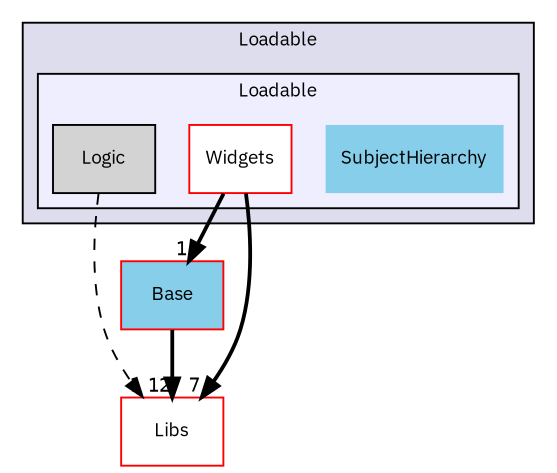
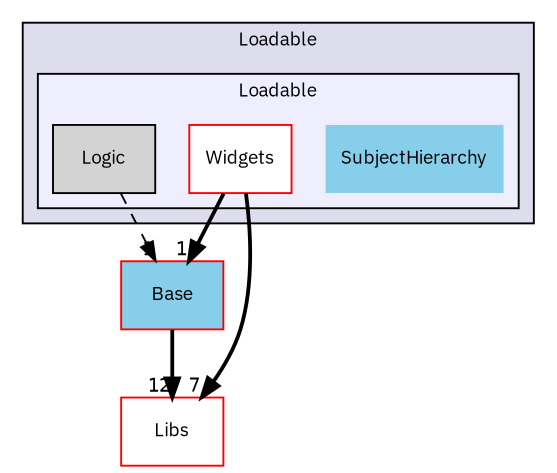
(96, 291) -> (134, 219)
